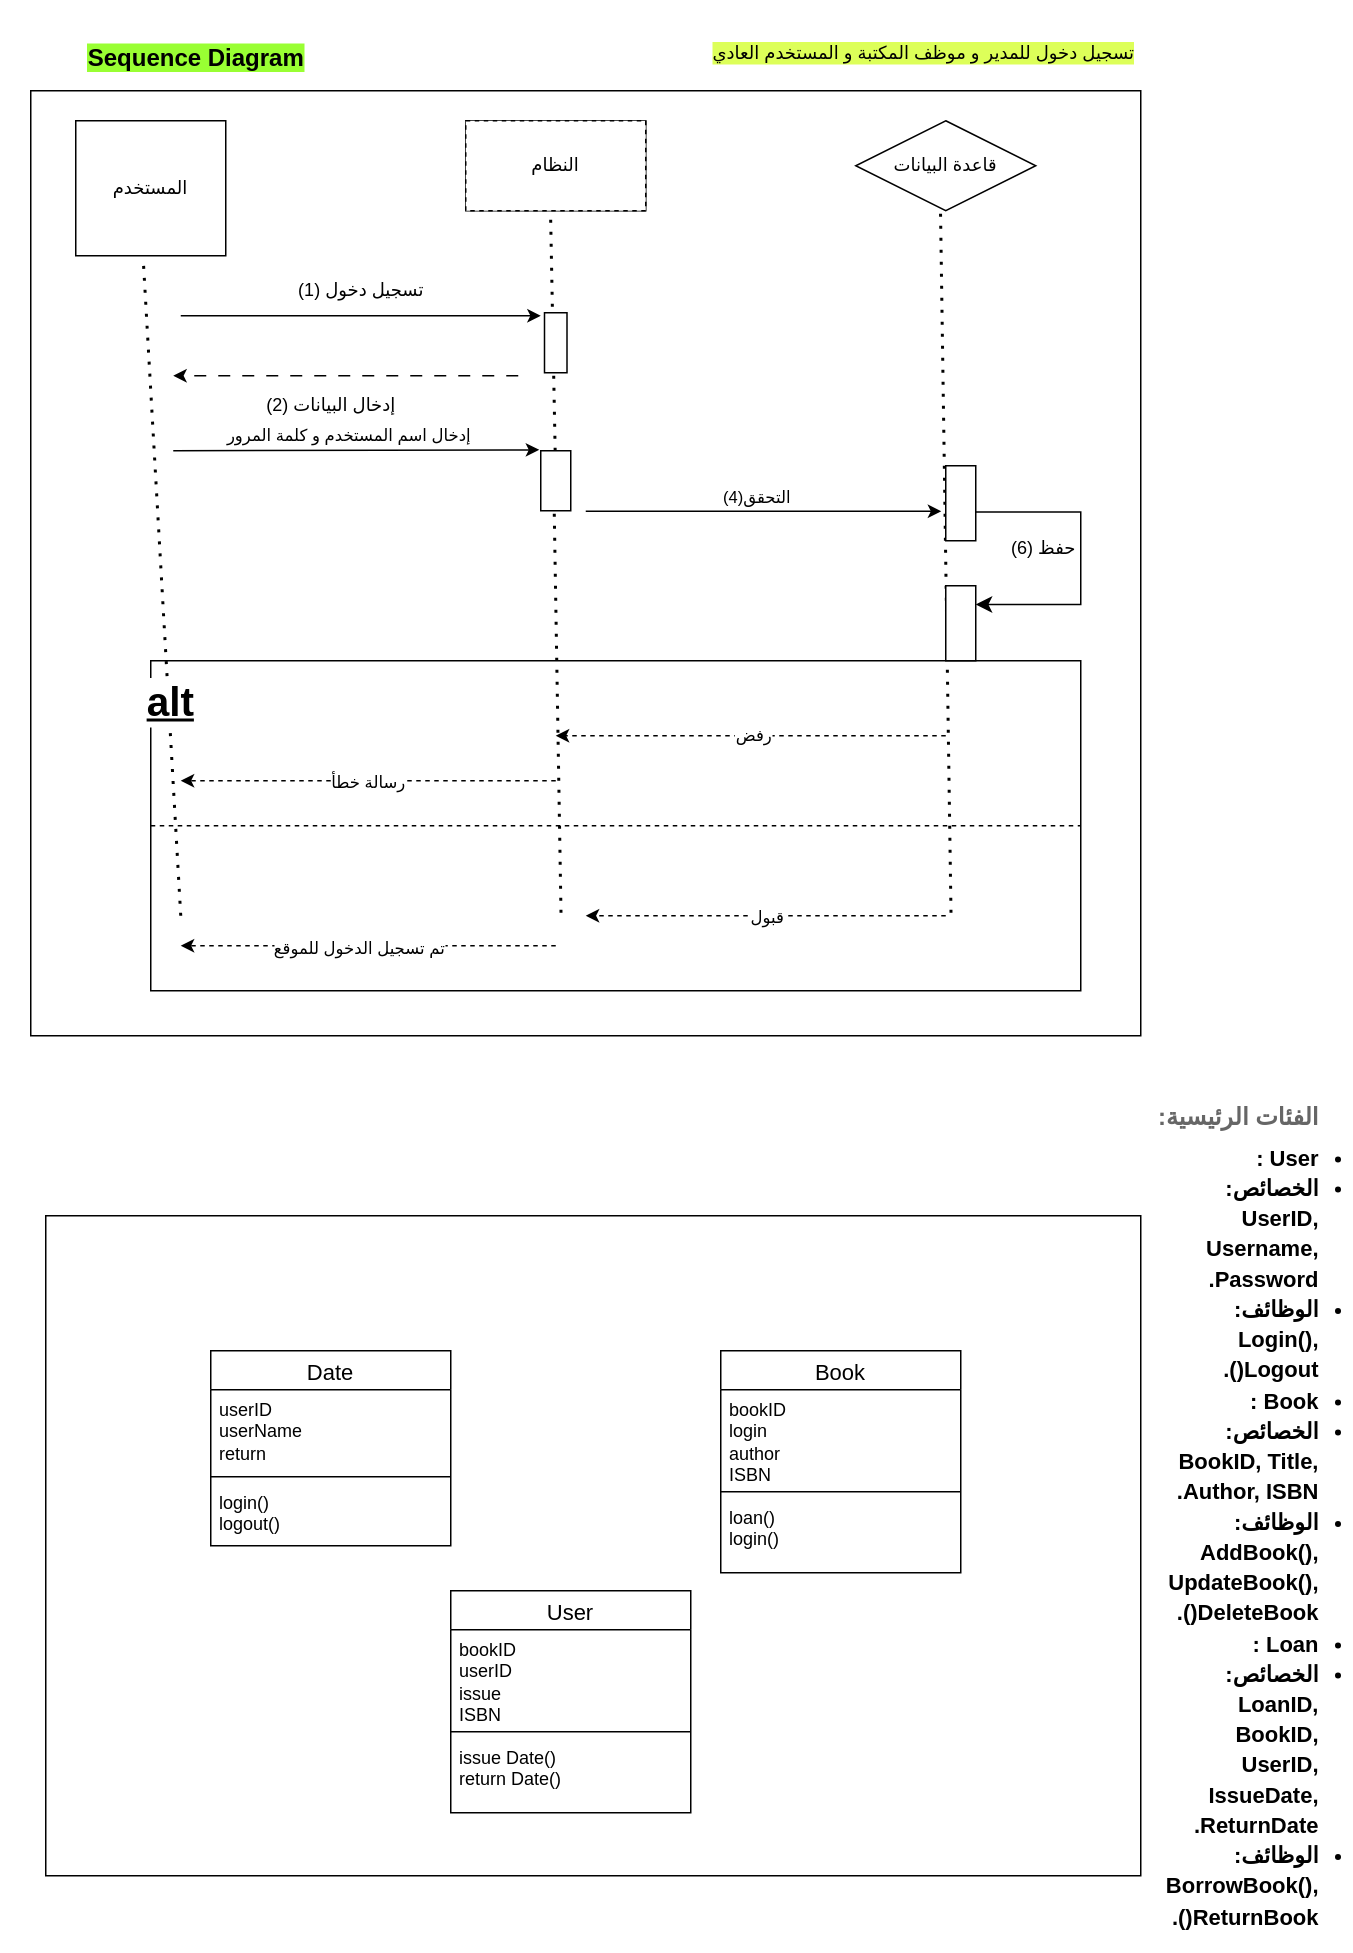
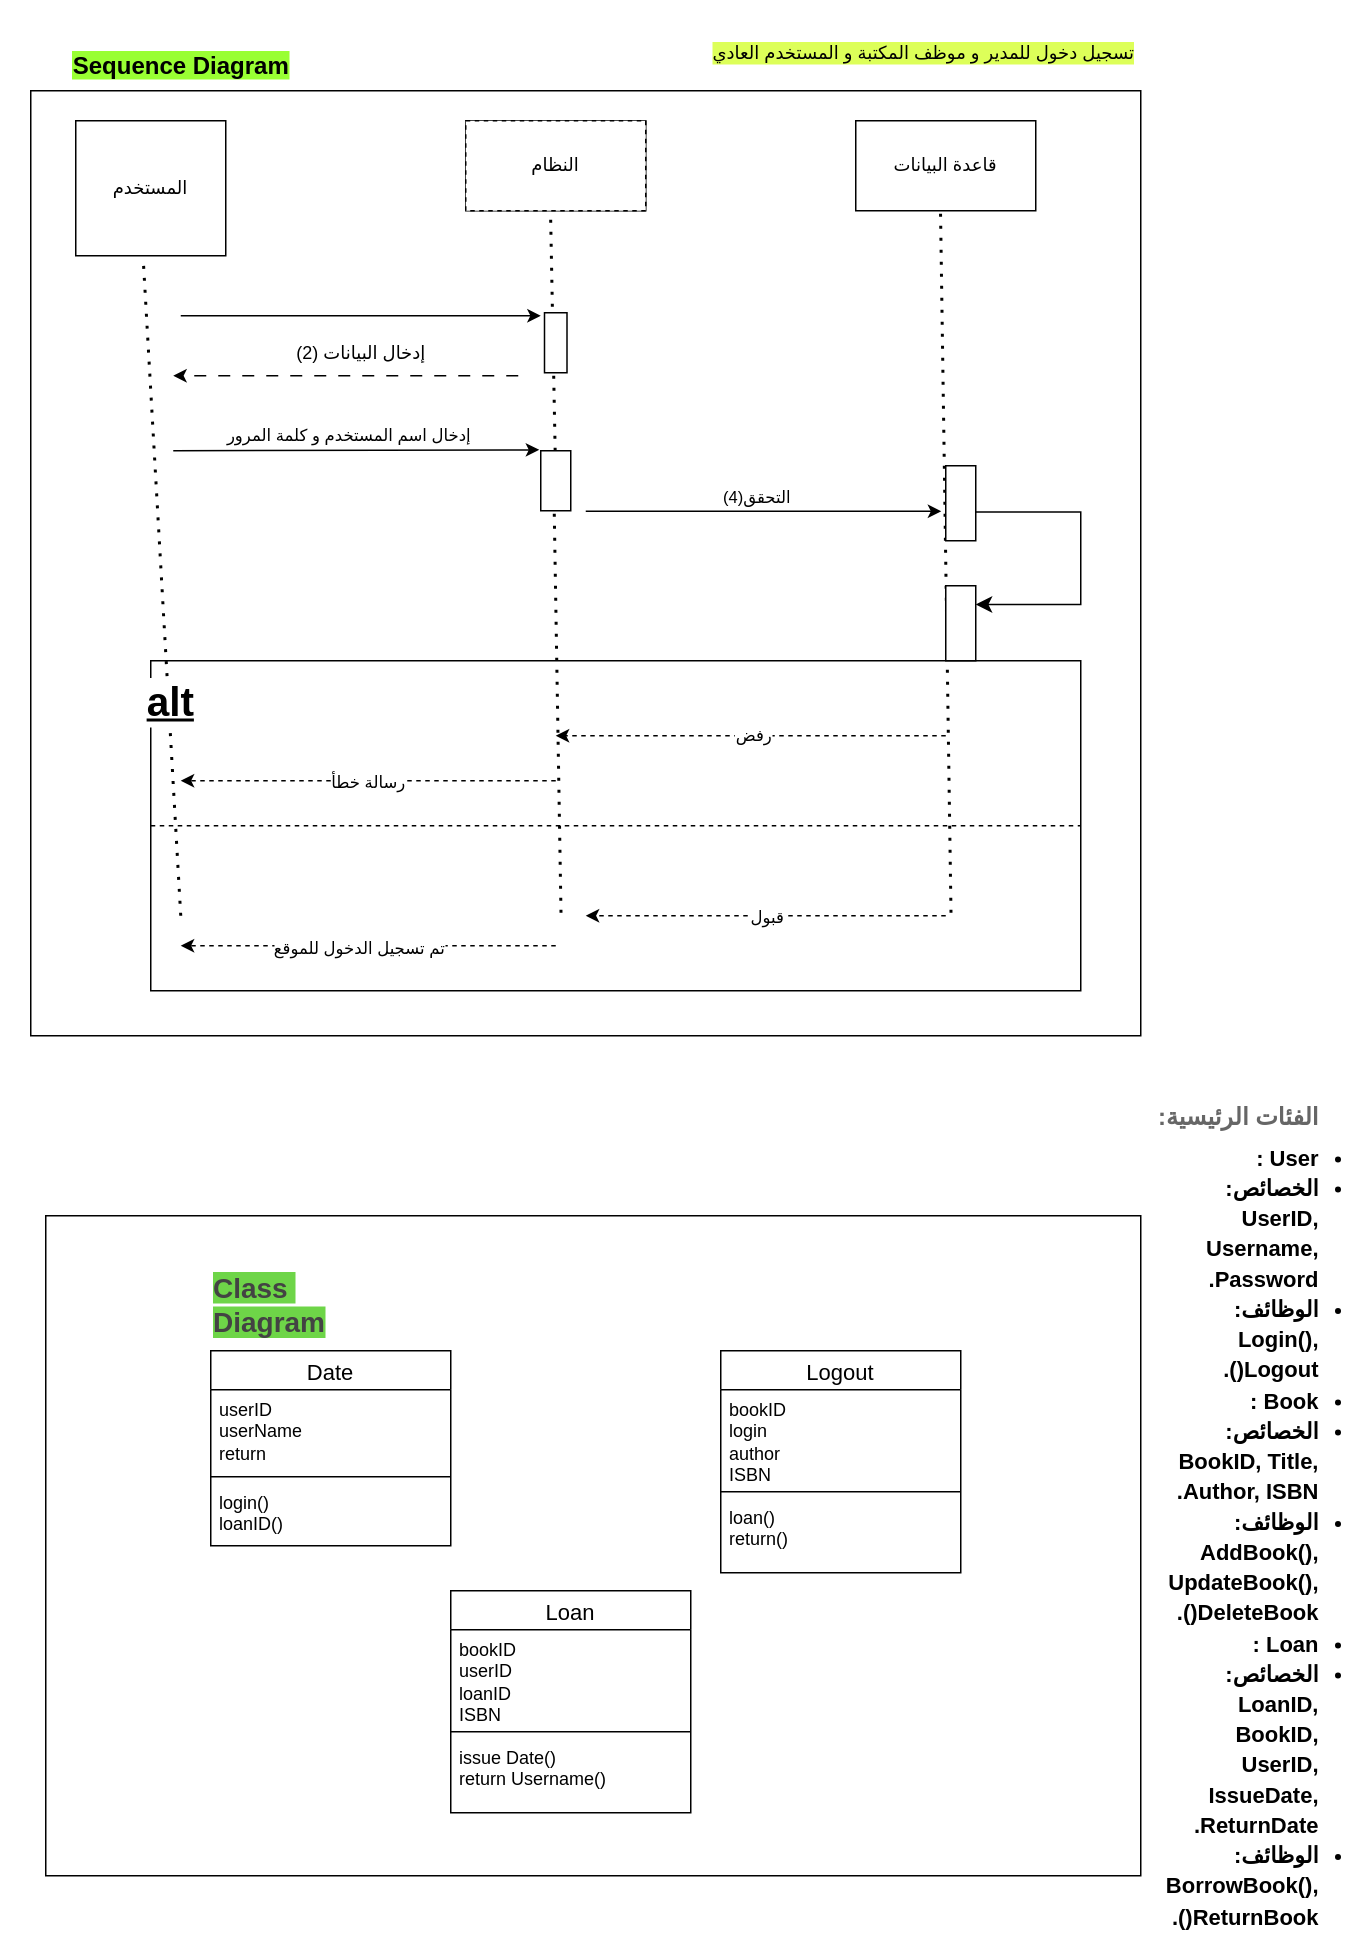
(196, 58) -> (181, 65)
(946, 166) -> (946, 166)
(361, 290) -> none
(331, 406) -> (361, 353)
(1043, 548) -> none
none -> (548, 1306)
(841, 1372) -> (841, 1372)
(258, 1515) -> (258, 1515)
(760, 1530) -> (770, 1530)
(571, 1612) -> (571, 1612)
(490, 1683) -> (490, 1683)
(523, 1770) -> (543, 1770)
